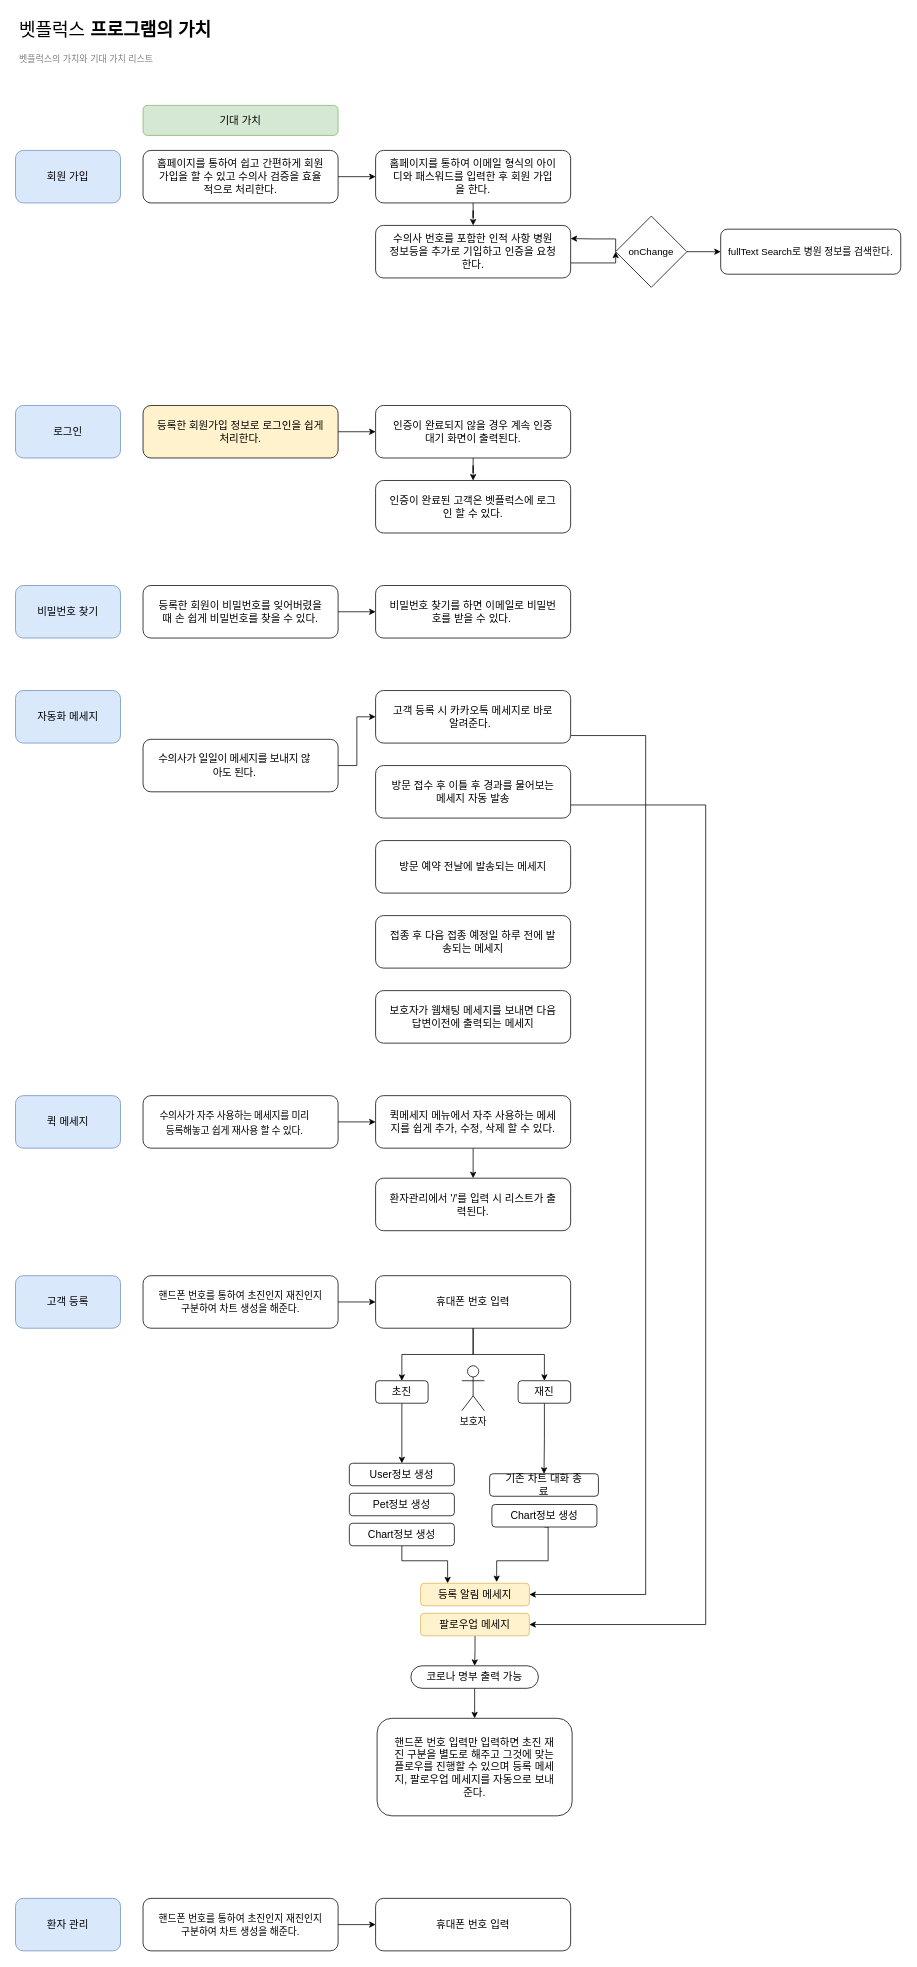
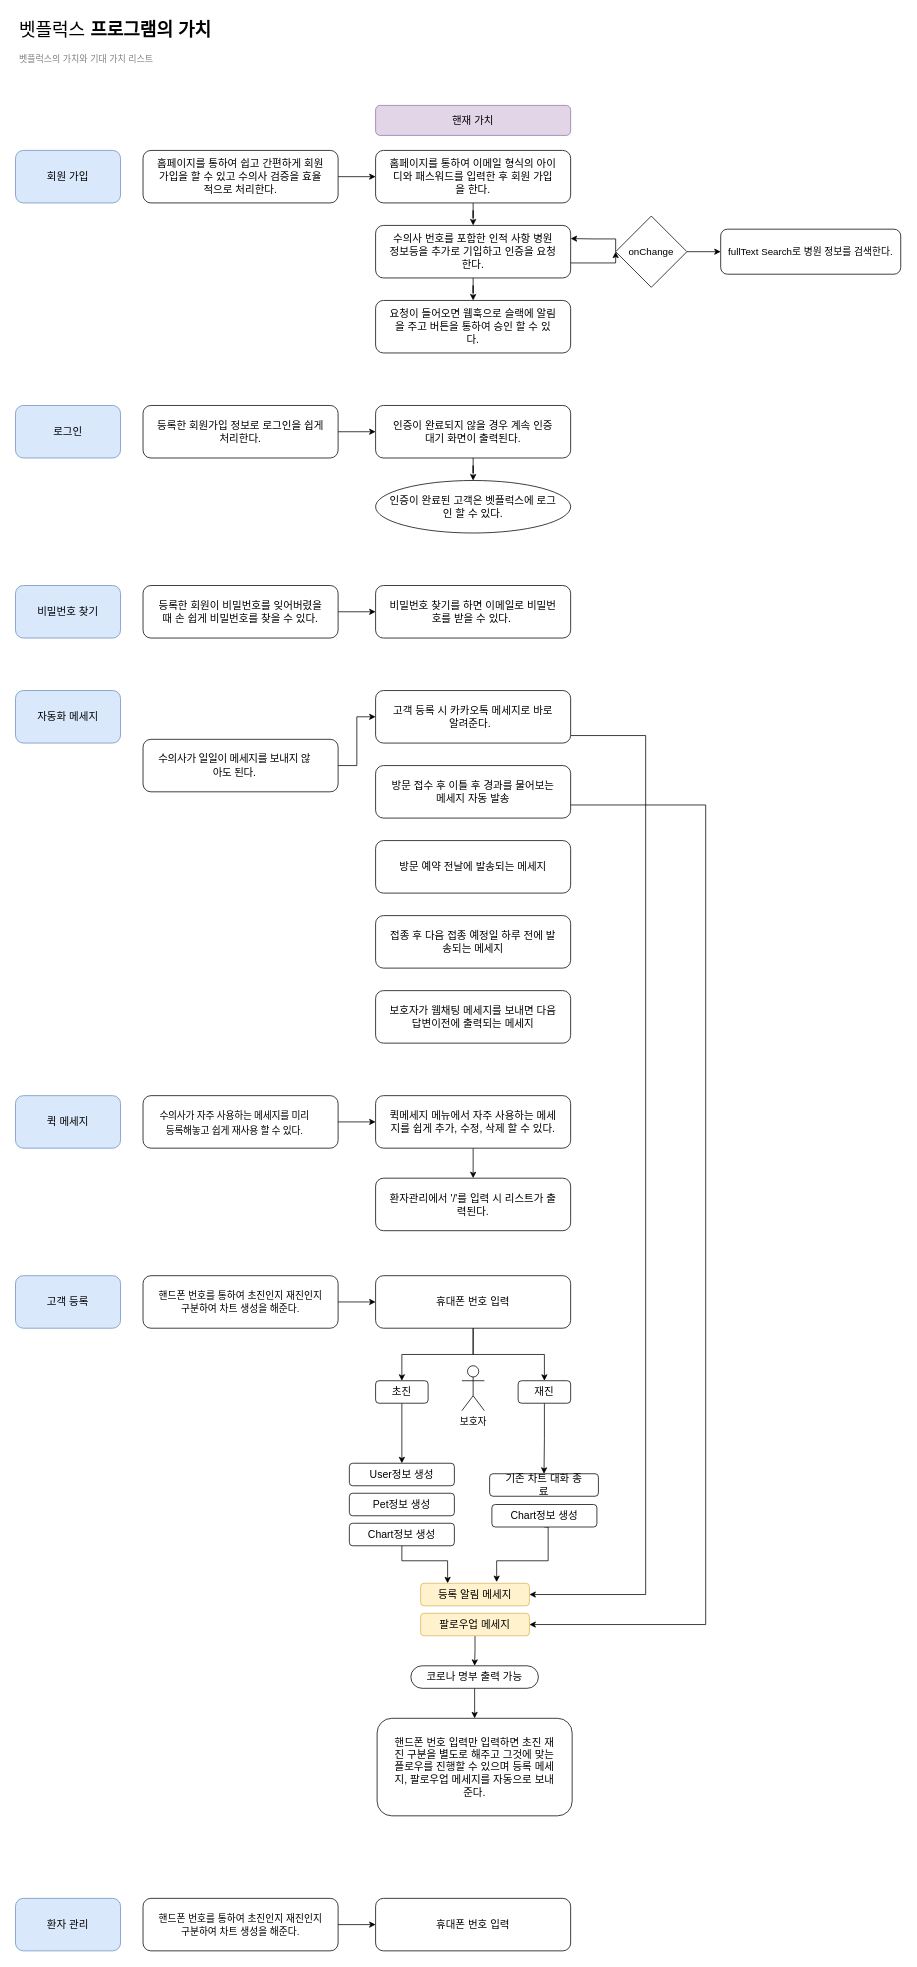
(240, 120) -> none
none -> (473, 120)
none -> (473, 290)
none -> (473, 327)
(240, 432) -> (240, 432)
(473, 507) -> (473, 507)
